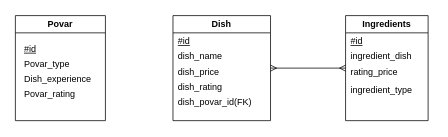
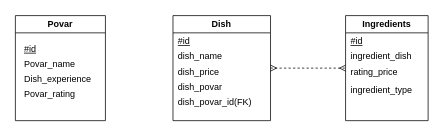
(50, 64) -> (50, 64)
(307, 68) -> (307, 68)
(204, 87) -> (202, 87)
